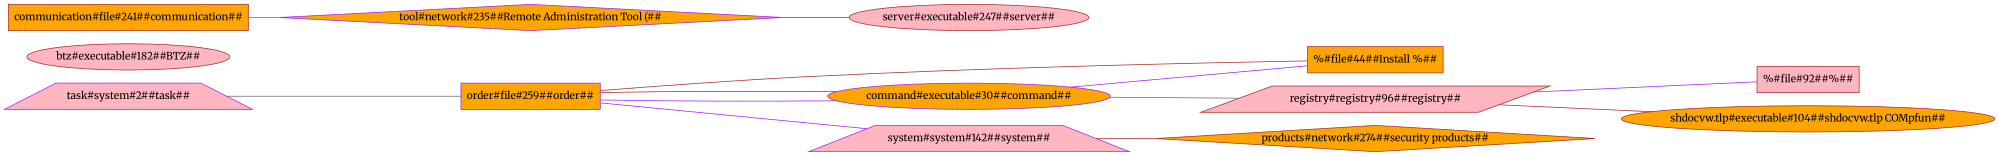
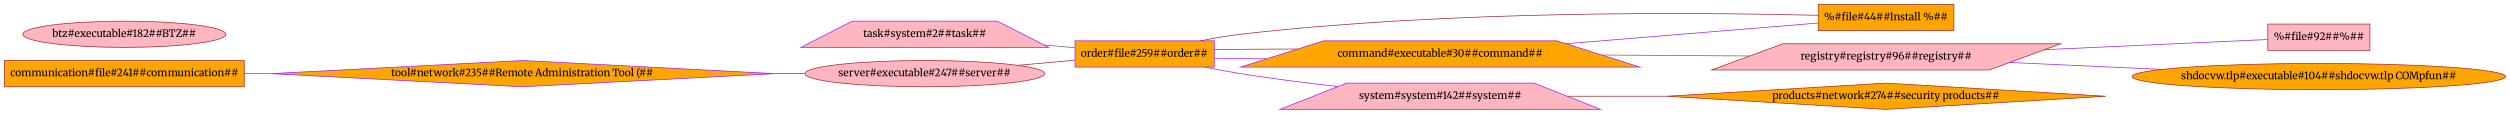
none -> (1046, 63)
(969, 96) -> (1440, 54)
(1575, 108) -> (2086, 66)
